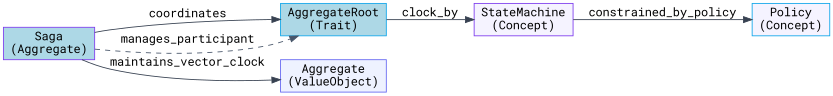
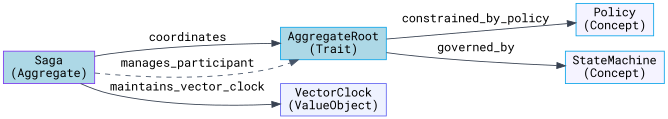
(430, 13) -> (476, 48)
(524, 20) -> (615, 67)
(658, 20) -> (477, 31)
(333, 76) -> (333, 100)
